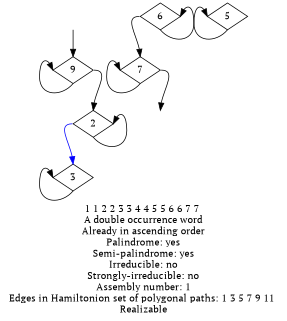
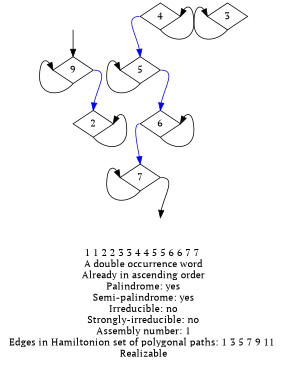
none -> (160, 16)
(133, 31) -> (136, 139)
(100, 84) -> (100, 84)
none -> (167, 84)
(66, 138) -> none
